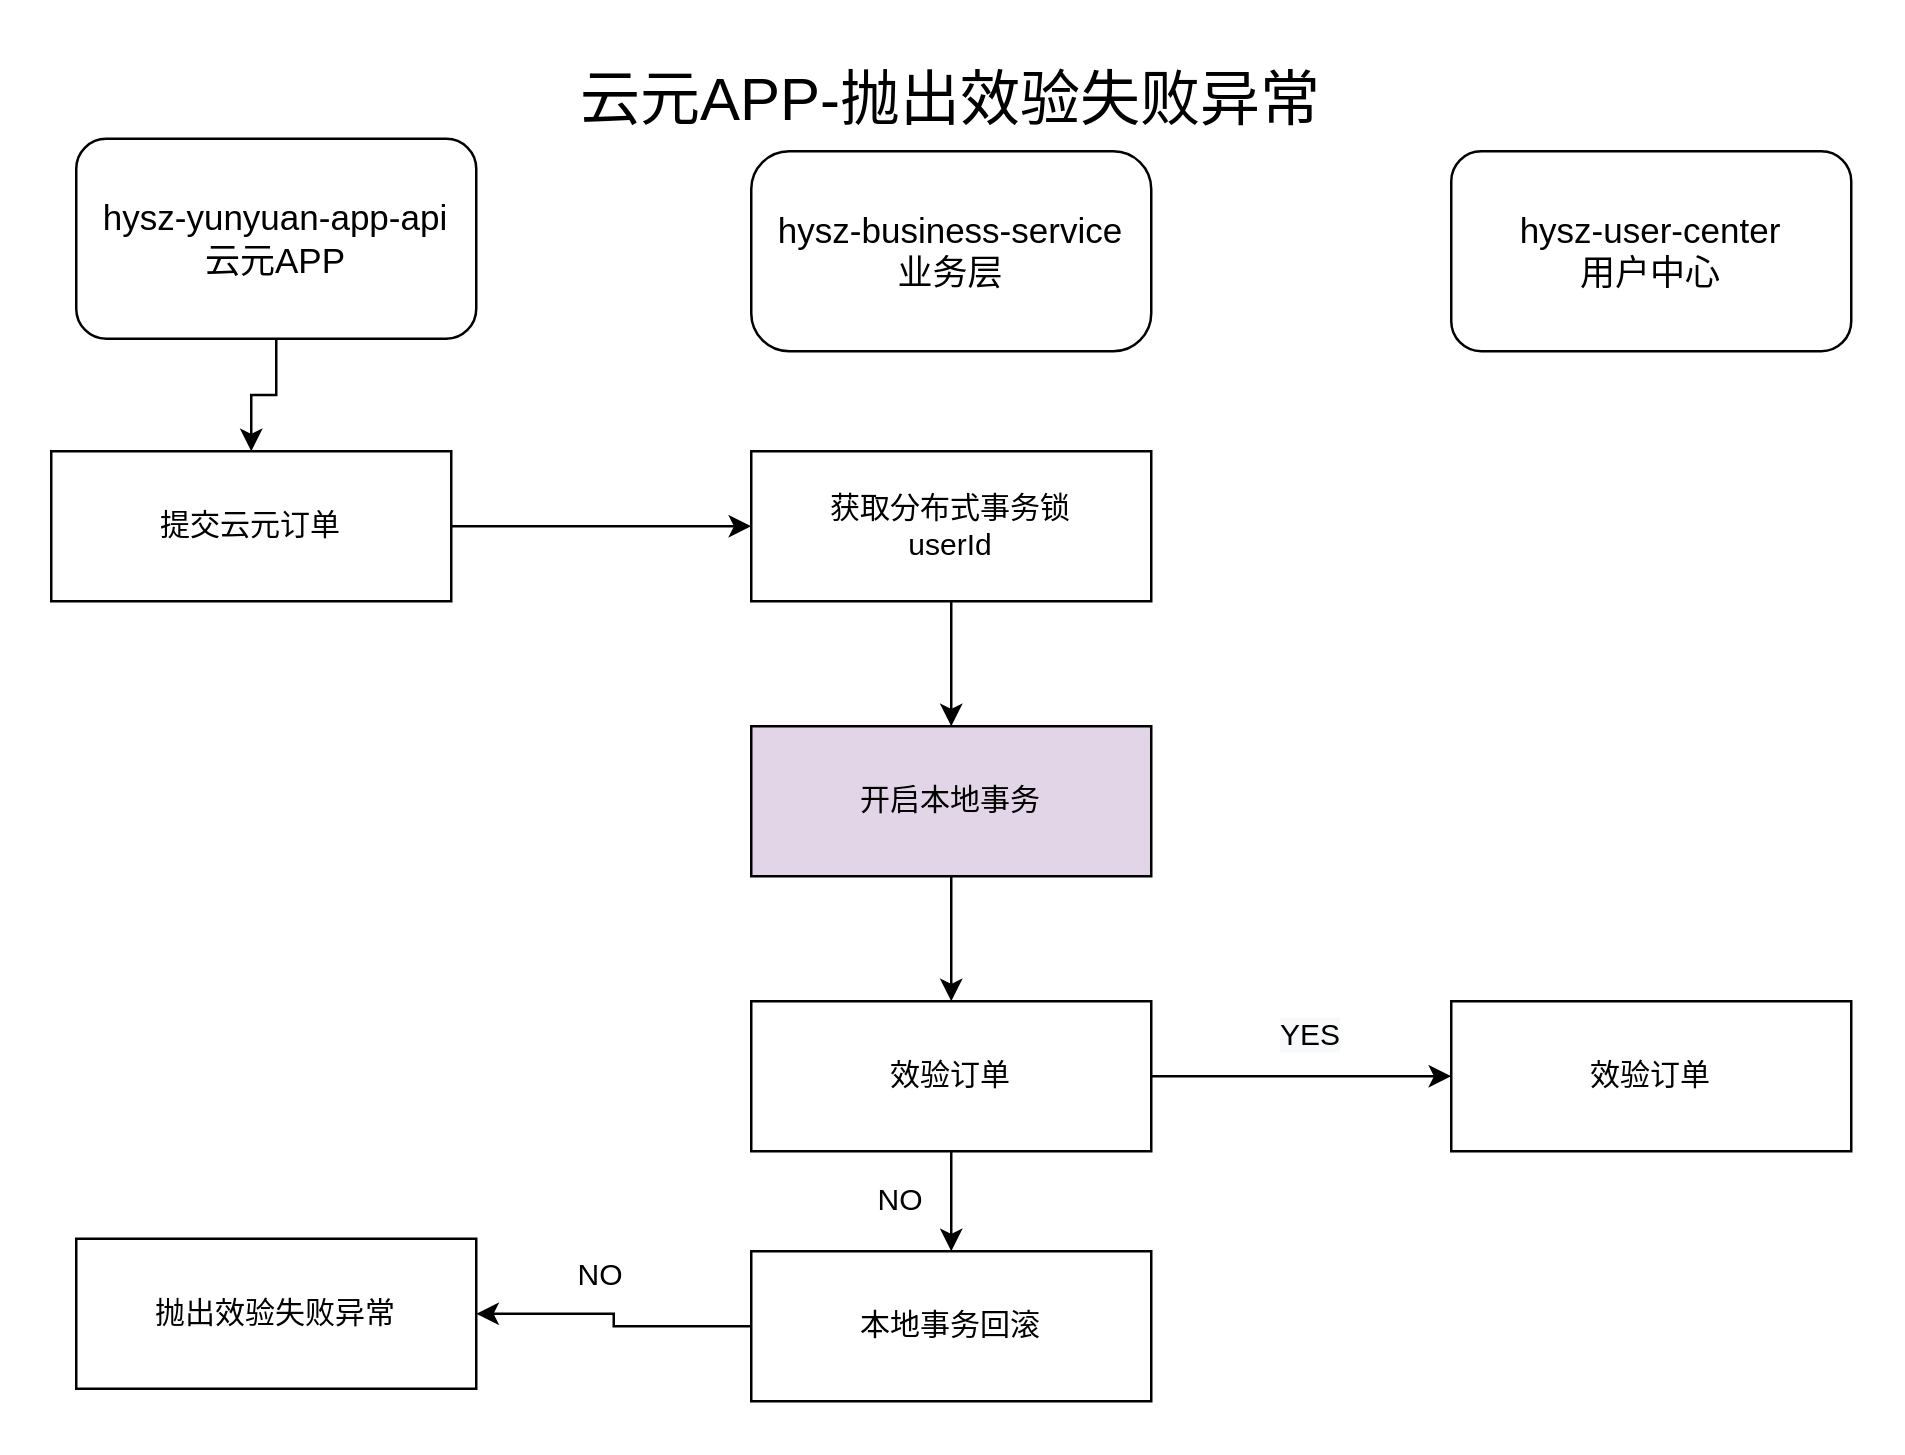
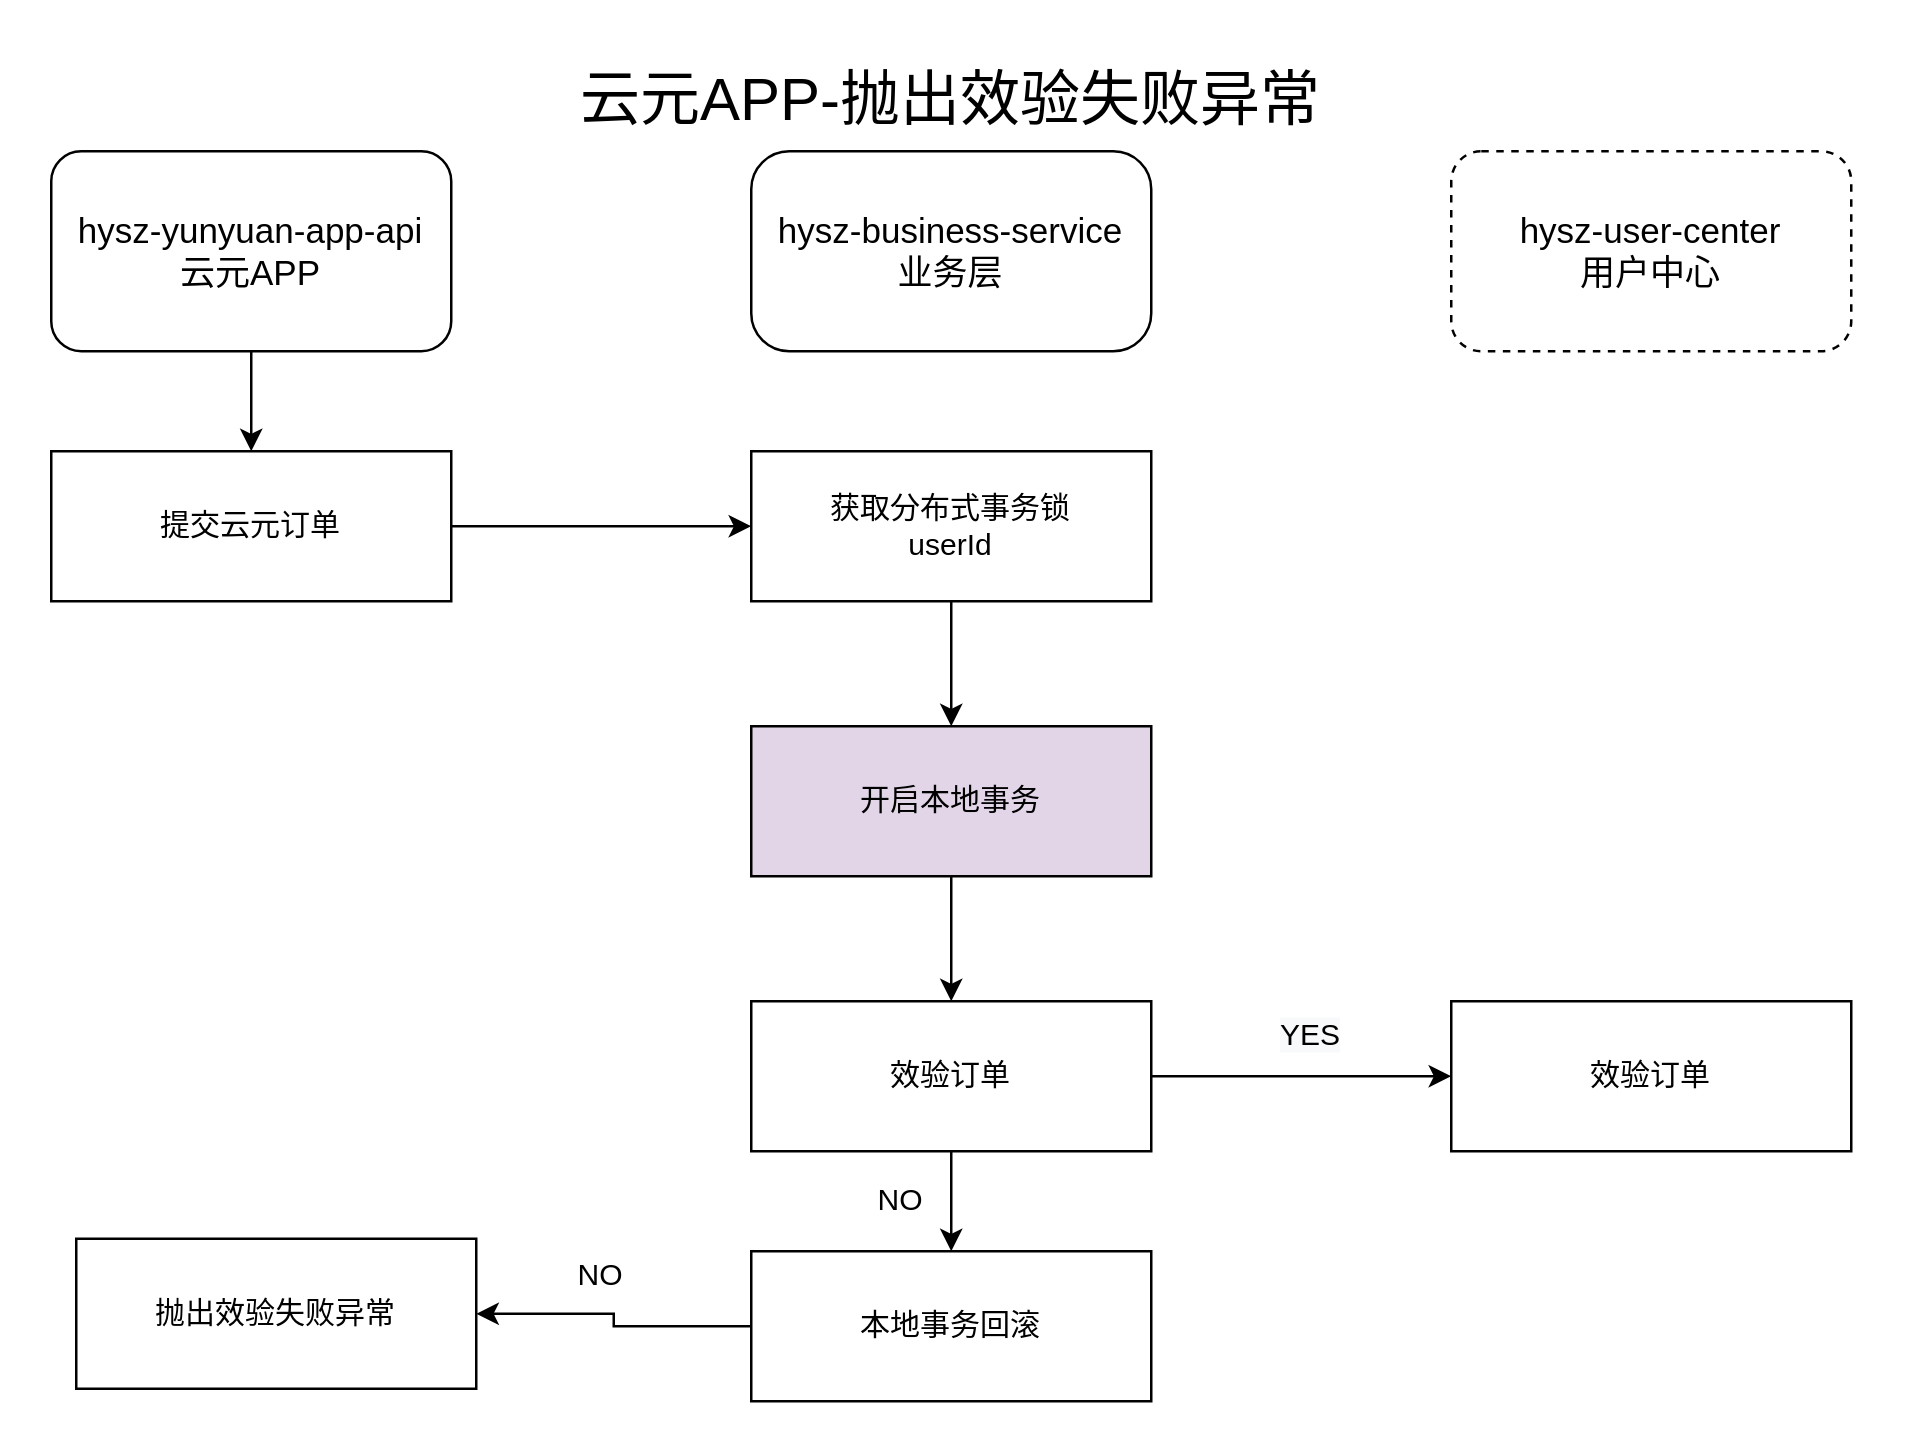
(276, 239) -> (251, 251)
(1651, 251) -> (1651, 251)
